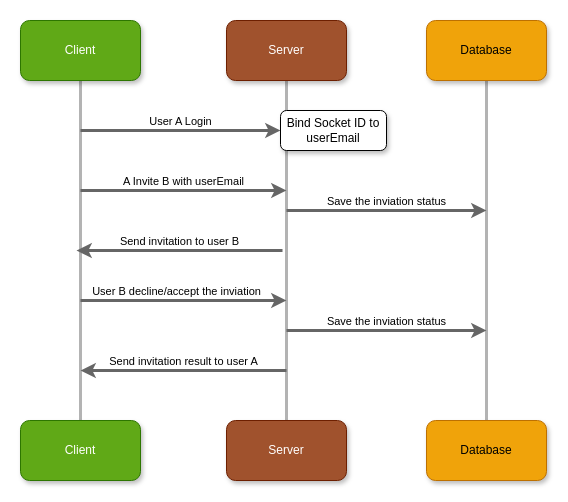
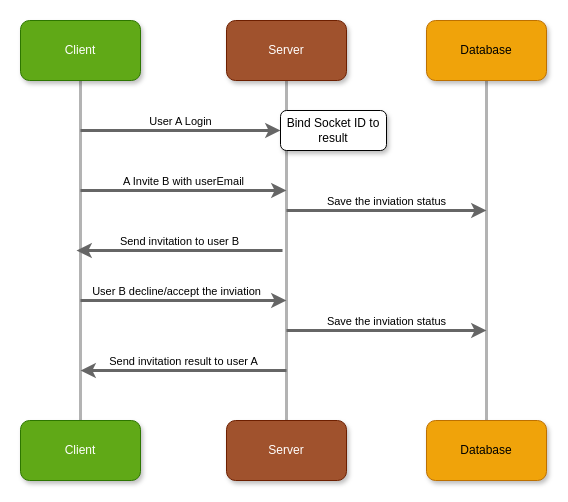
(334, 131) -> (334, 131)
